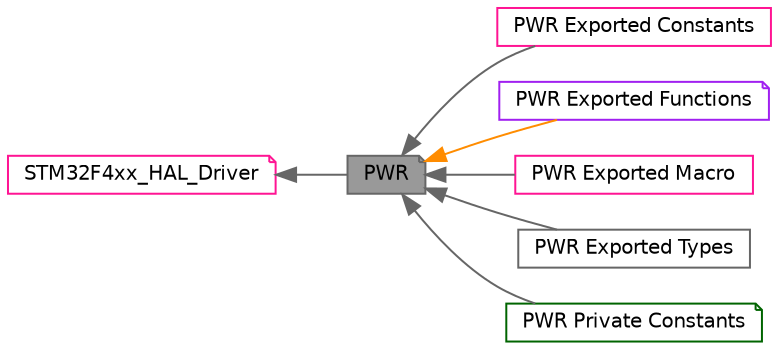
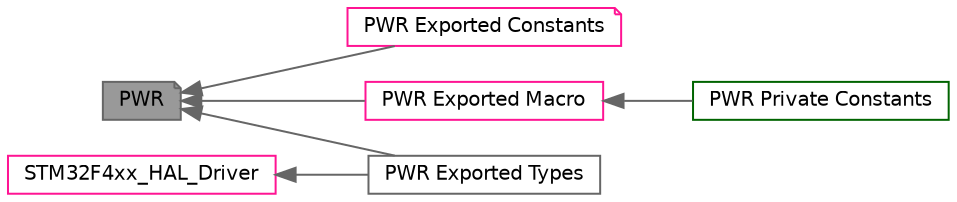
(634, 27) -> (484, 27)
(634, 101) -> none
(142, 175) -> (142, 175)
(322, 175) -> (332, 175)
(468, 266) -> (658, 101)
(634, 323) -> (821, 101)
